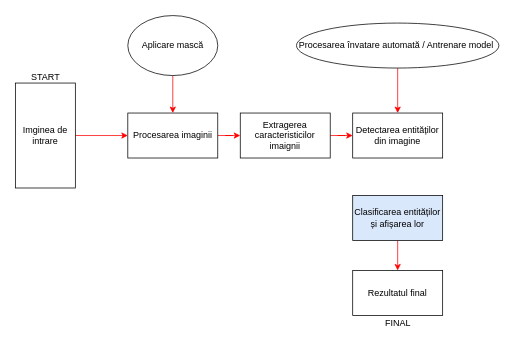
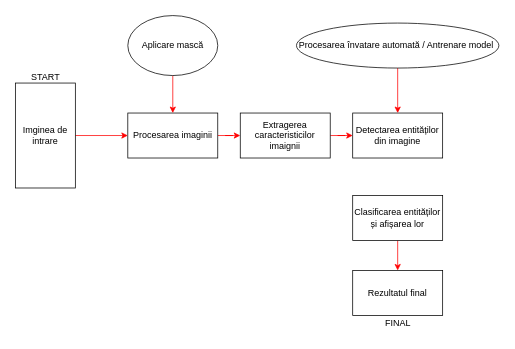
(398, 218) -> (398, 218)
